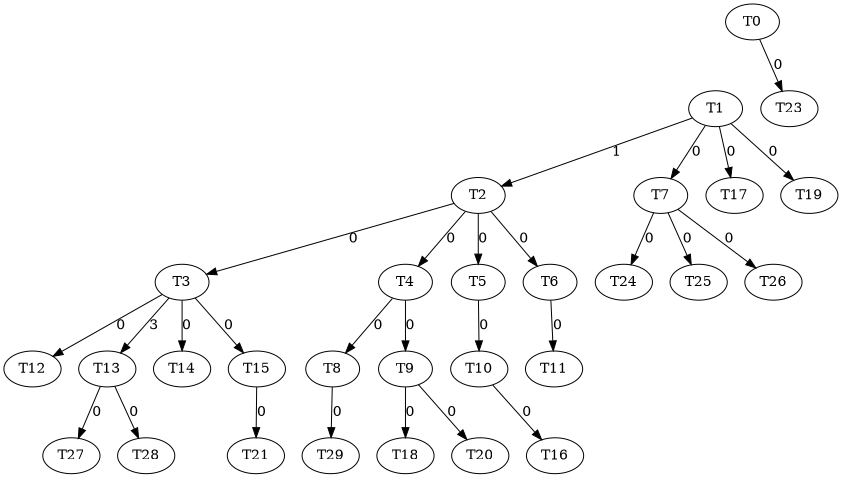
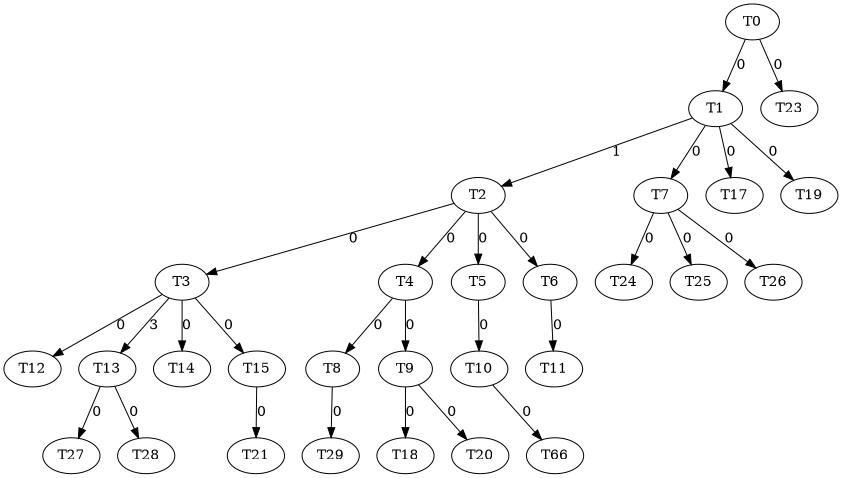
none -> (736, 60)
(555, 456) -> (555, 456)
